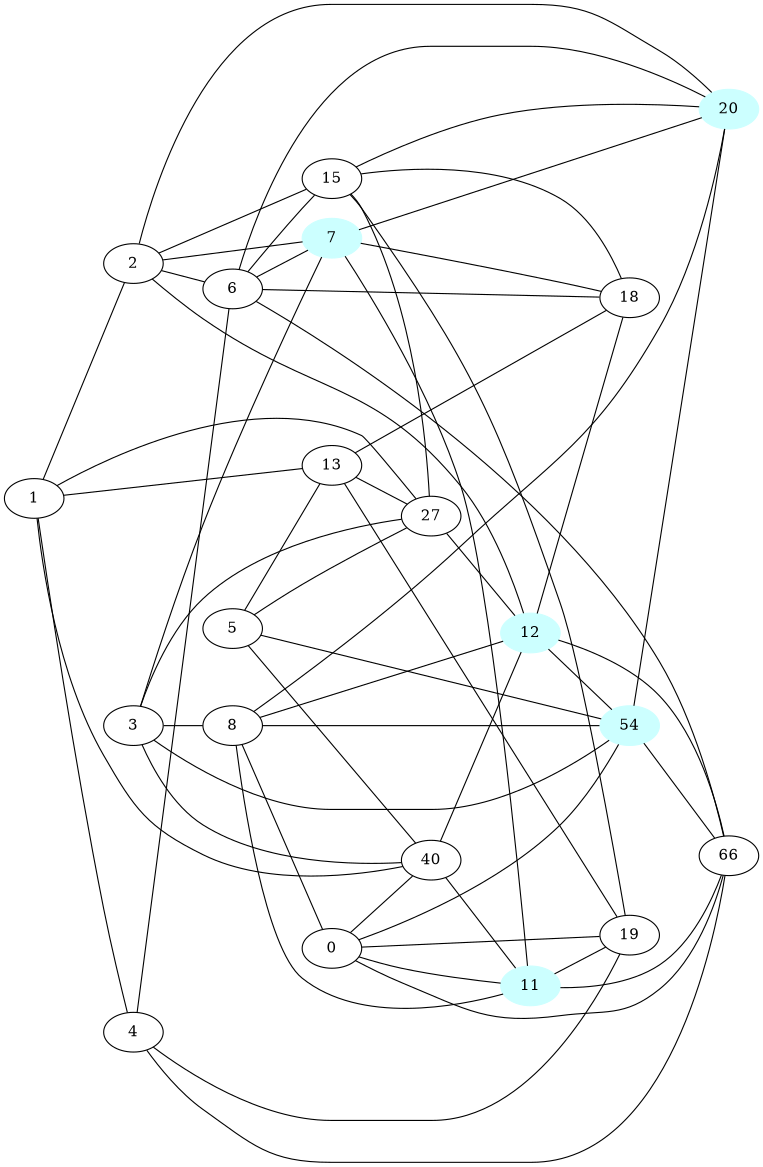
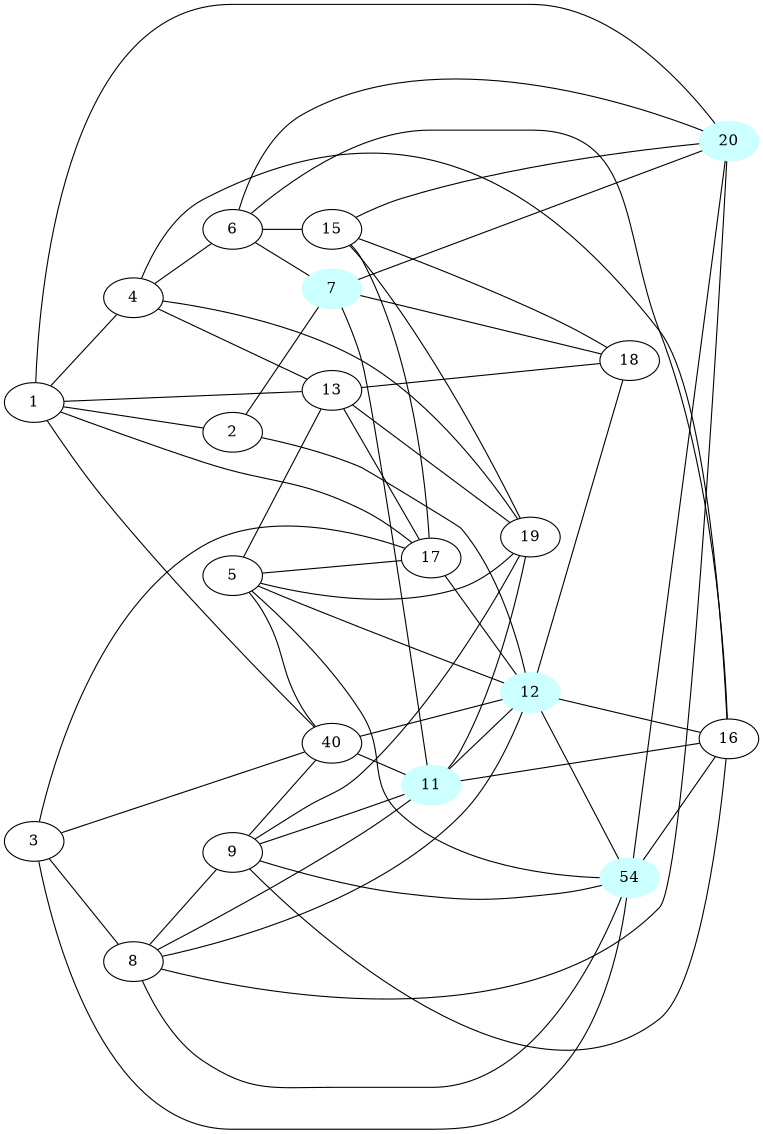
(370, 4) -> (262, 4)
(233, 221) -> none
(183, 276) -> none
(431, 293) -> none
none -> (233, 344)
(217, 489) -> none
(431, 516) -> (431, 558)
none -> (392, 599)
none -> (381, 635)
none -> (481, 739)
(729, 856) -> (729, 739)
(332, 948) -> (233, 852)
